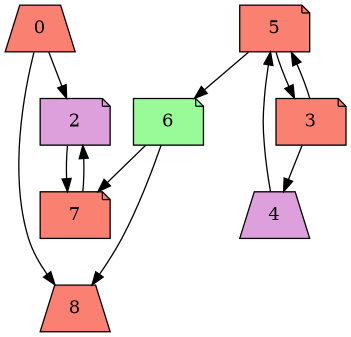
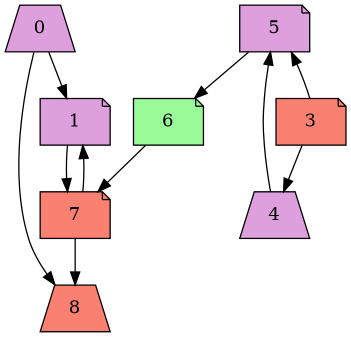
(40, 29) -> (40, 29)
(275, 29) -> (275, 29)
(282, 70) -> none
(75, 122) -> (75, 122)
(135, 212) -> (75, 255)
